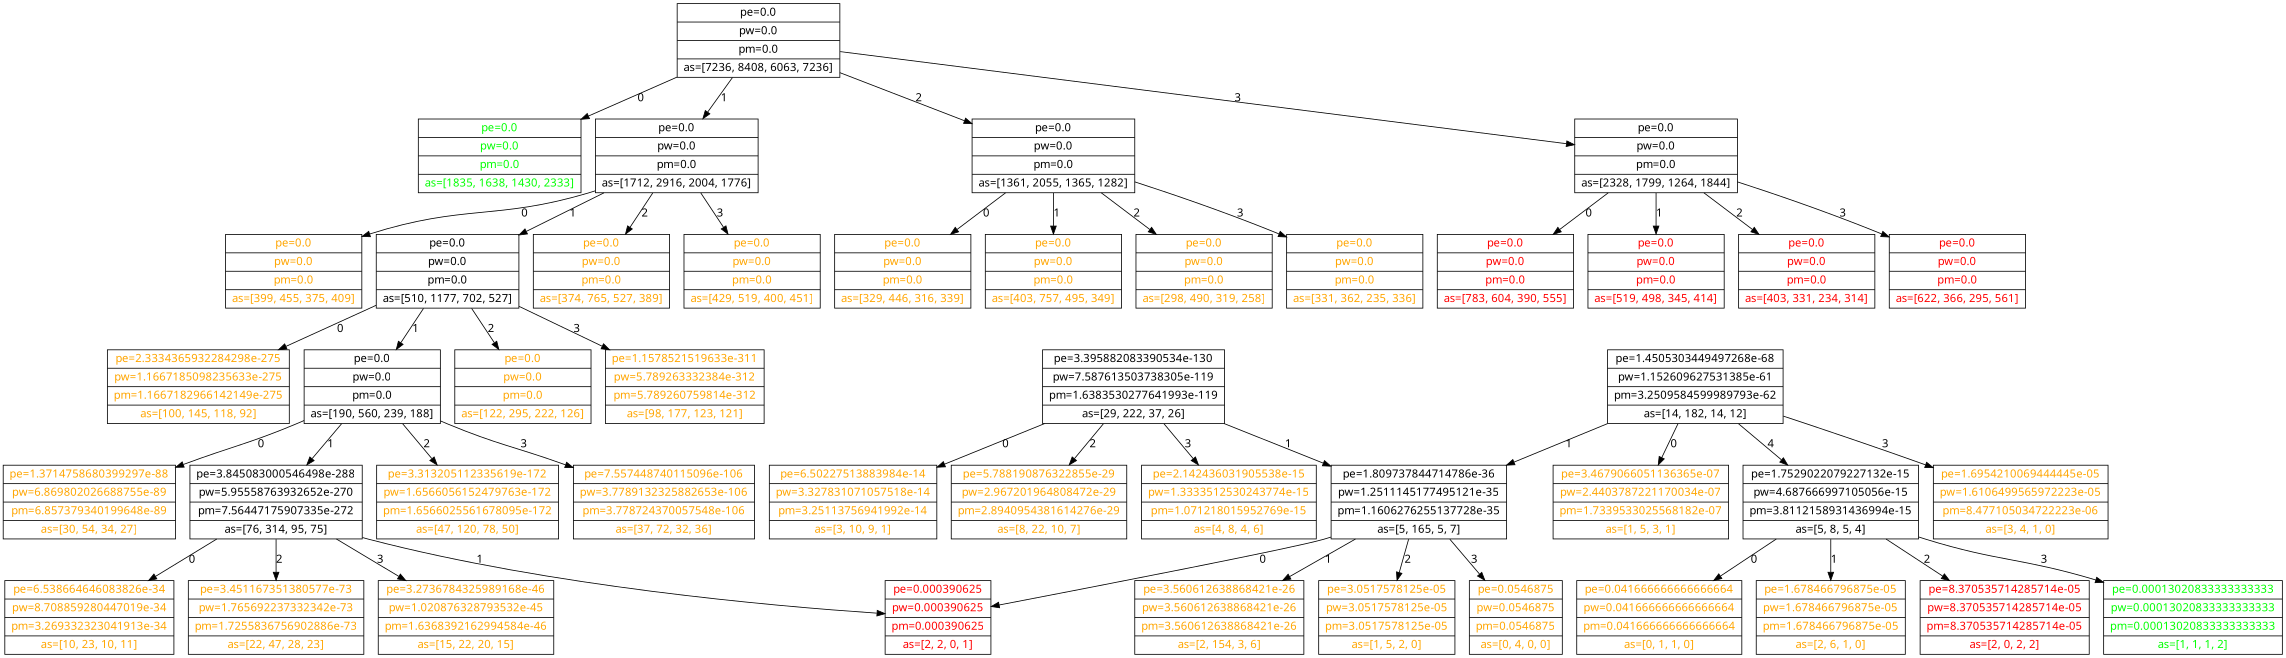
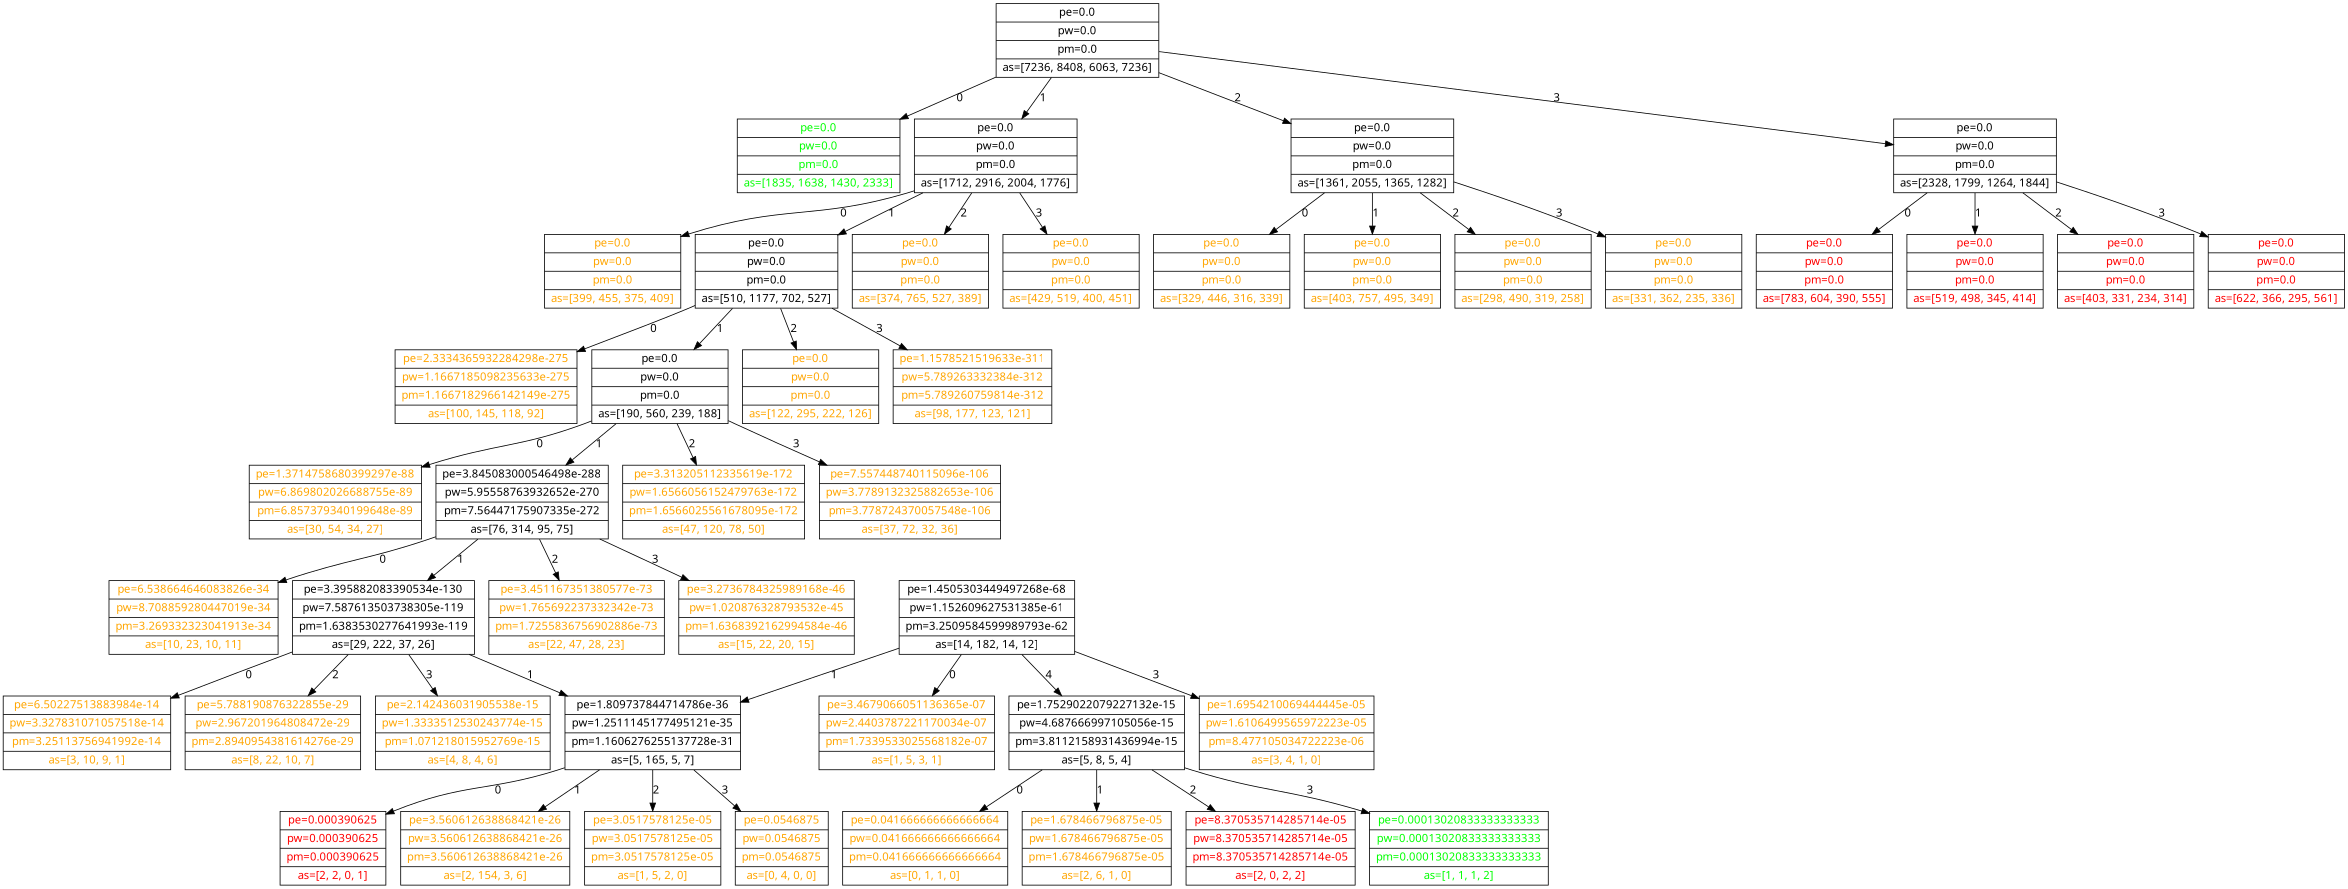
(1419, 511) -> (653, 742)
(618, 587) -> (456, 557)
